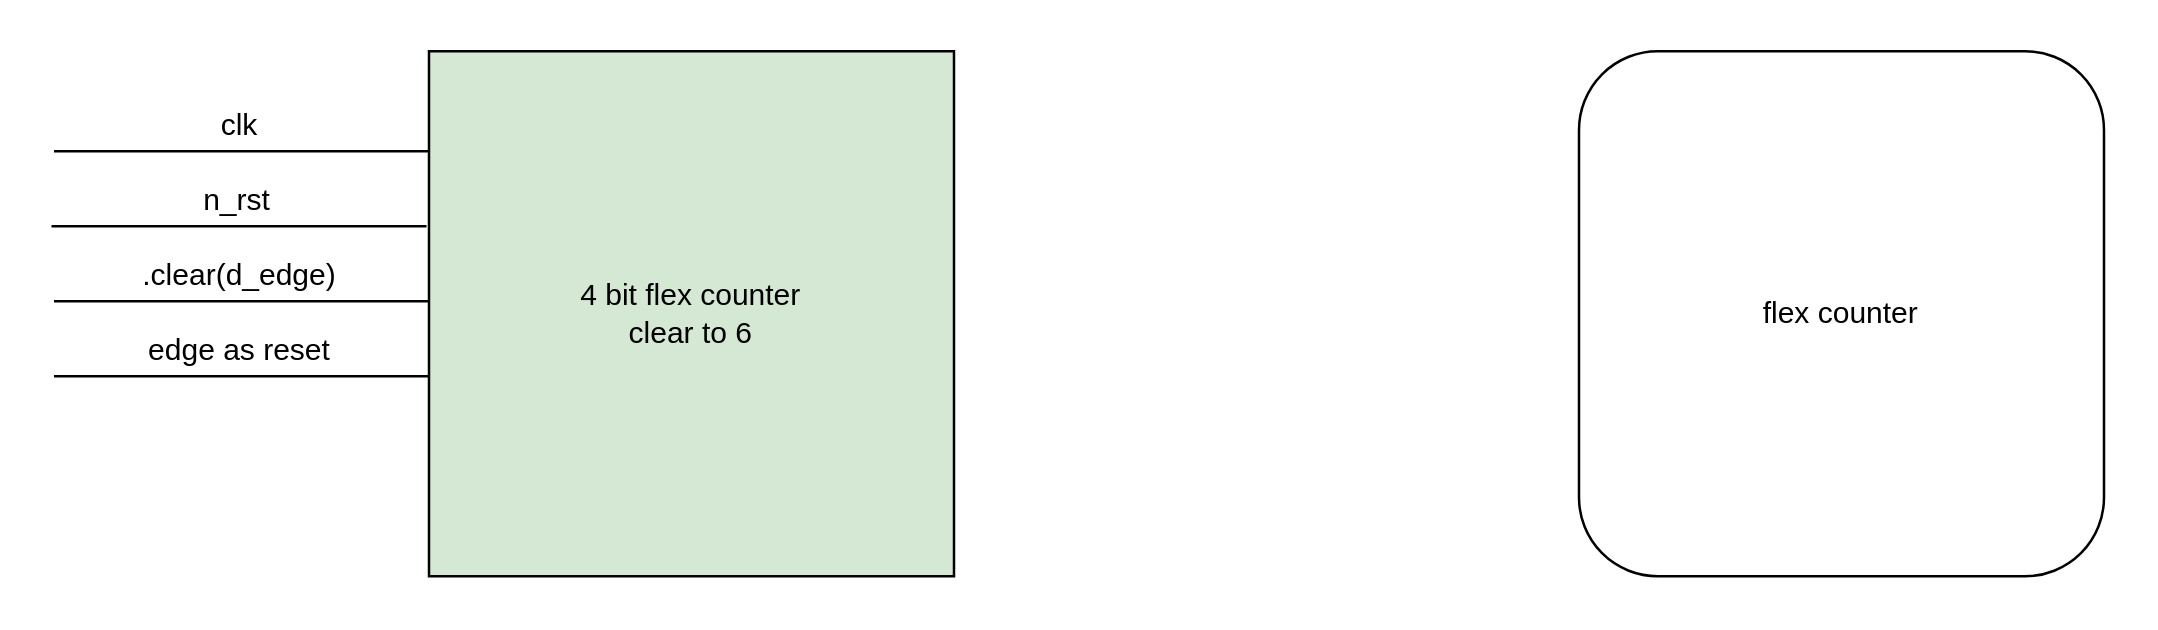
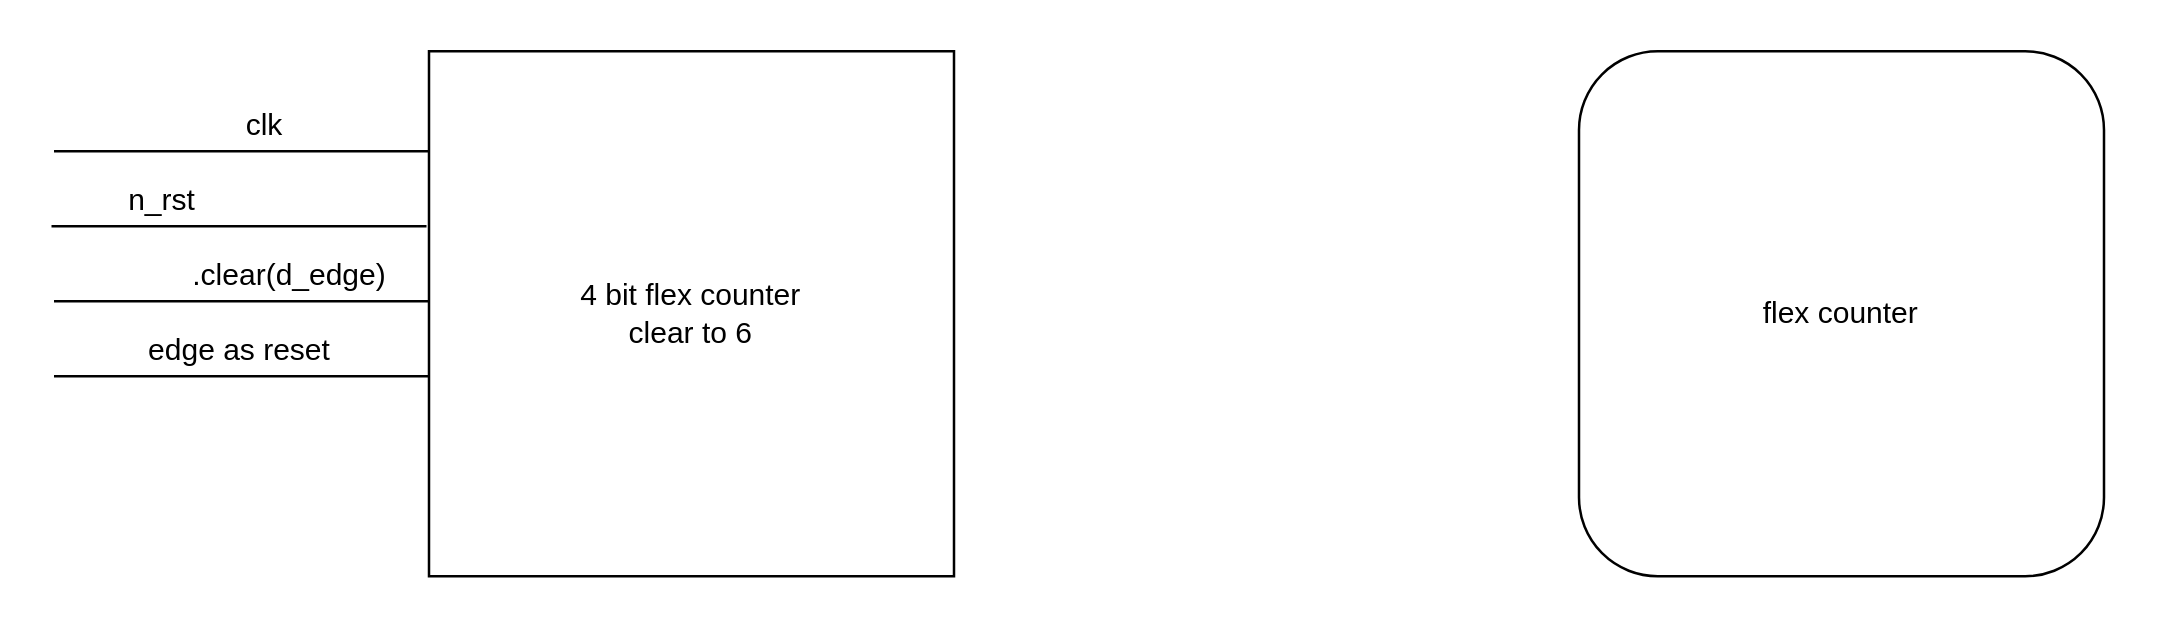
(239, 126) -> (264, 126)
(236, 201) -> (161, 201)
(239, 276) -> (289, 276)
(691, 314) -> (691, 314)
